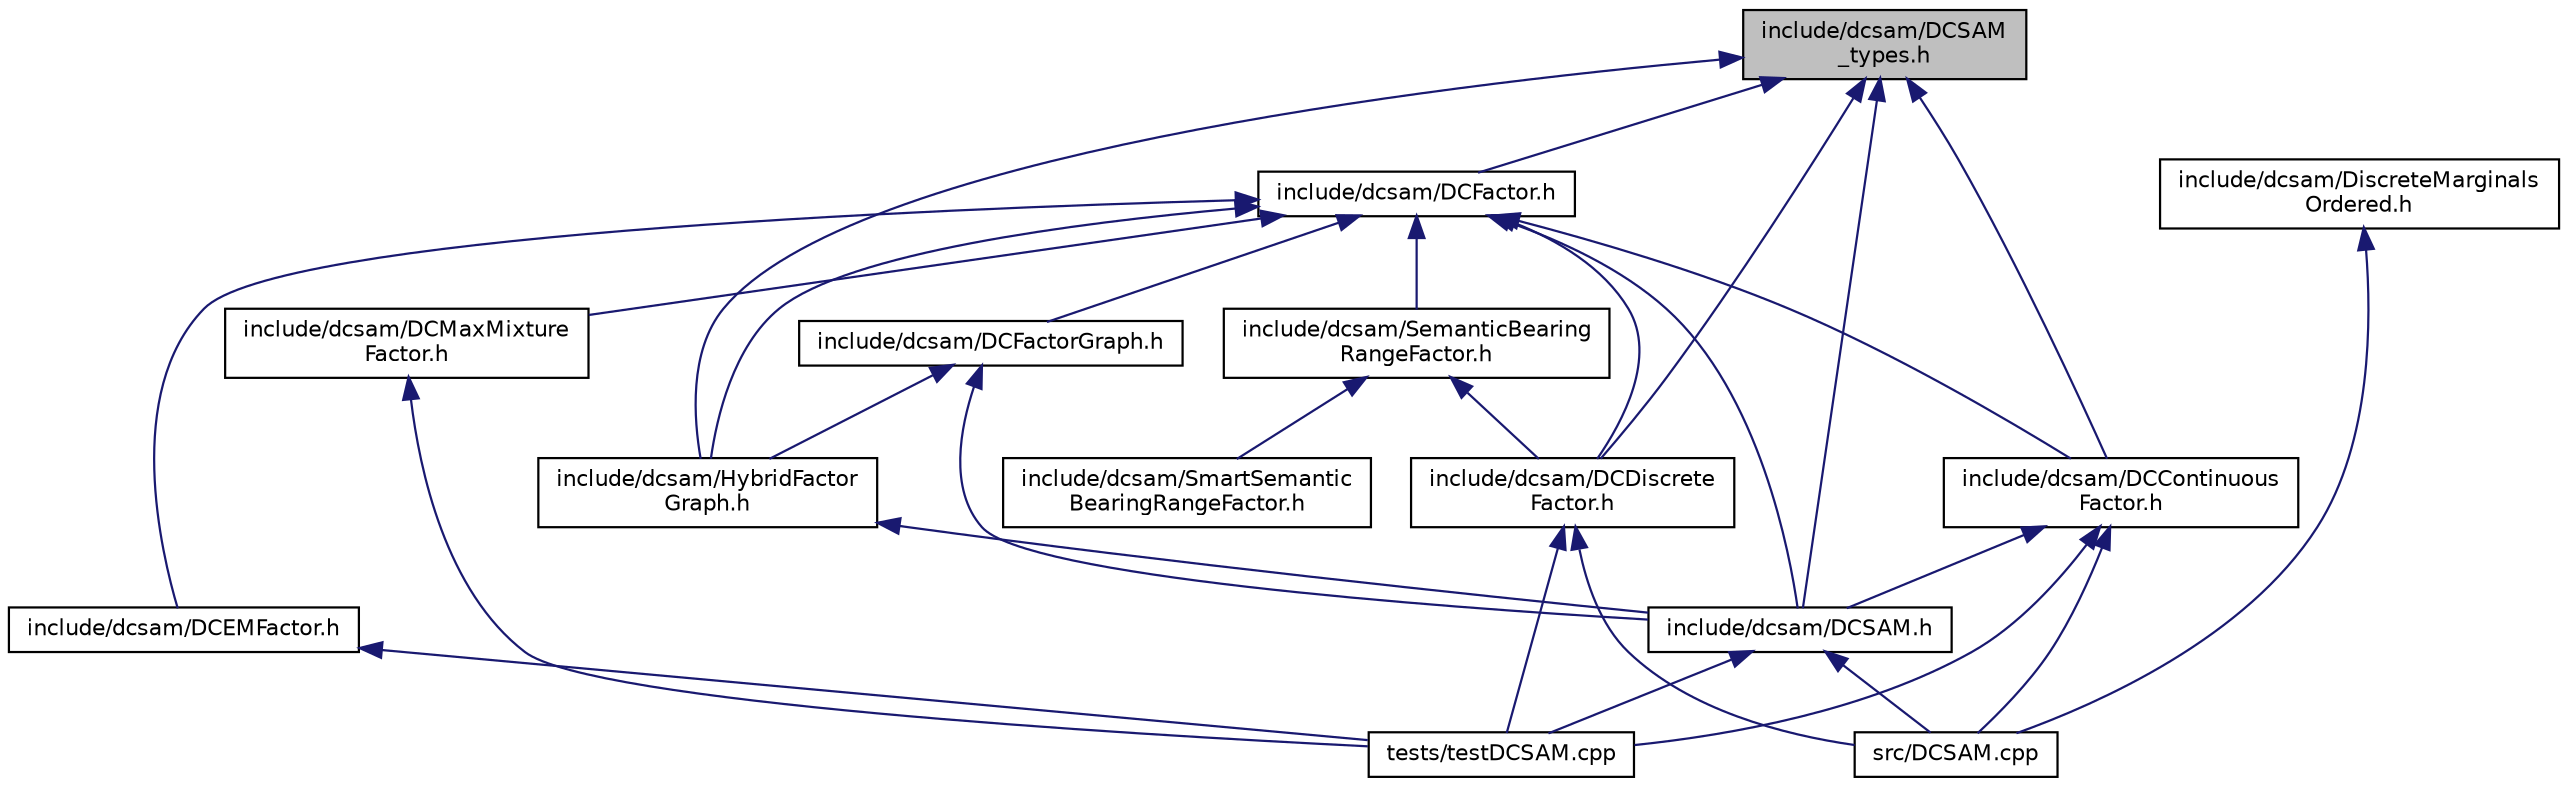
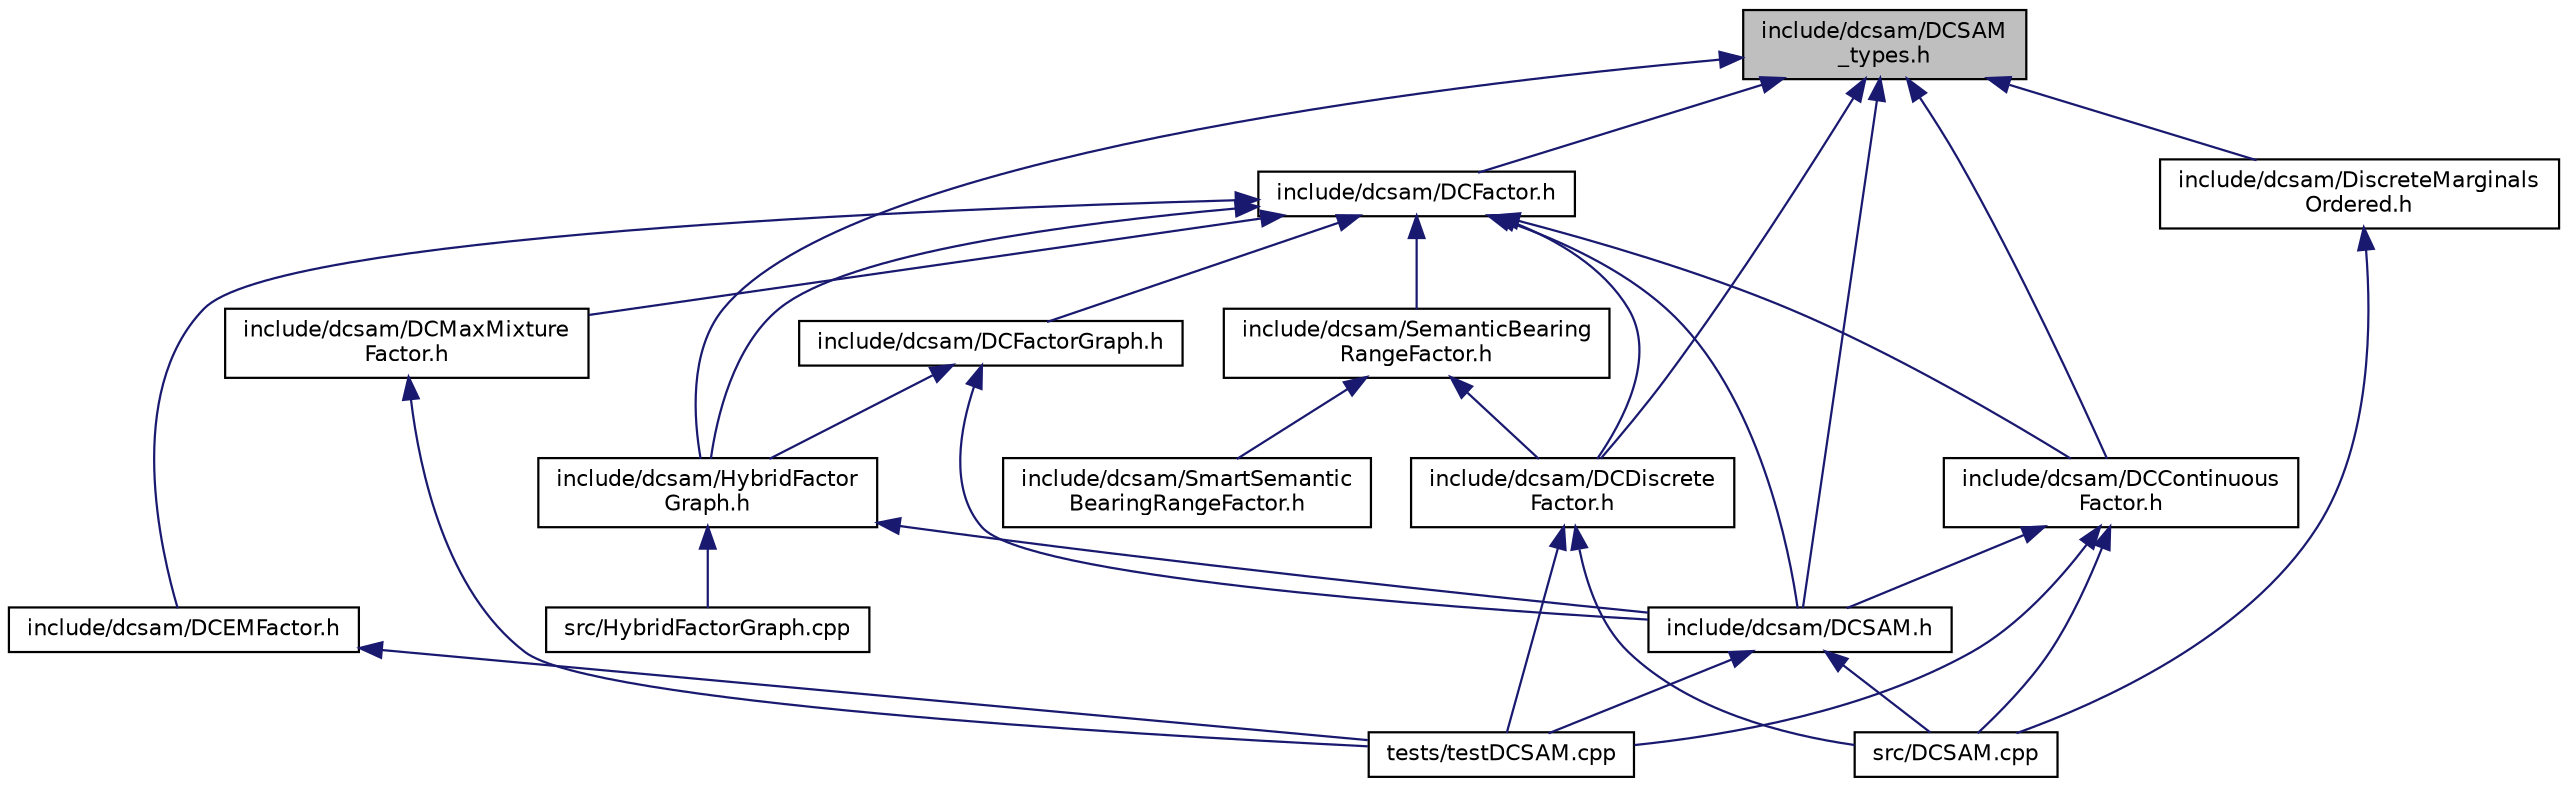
none -> (2133, 123)
none -> (708, 630)
